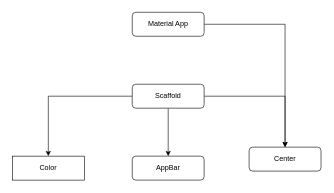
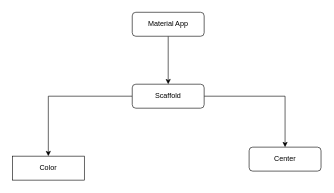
(279, 24) -> (168, 78)
(168, 150) -> none
(168, 168) -> none
